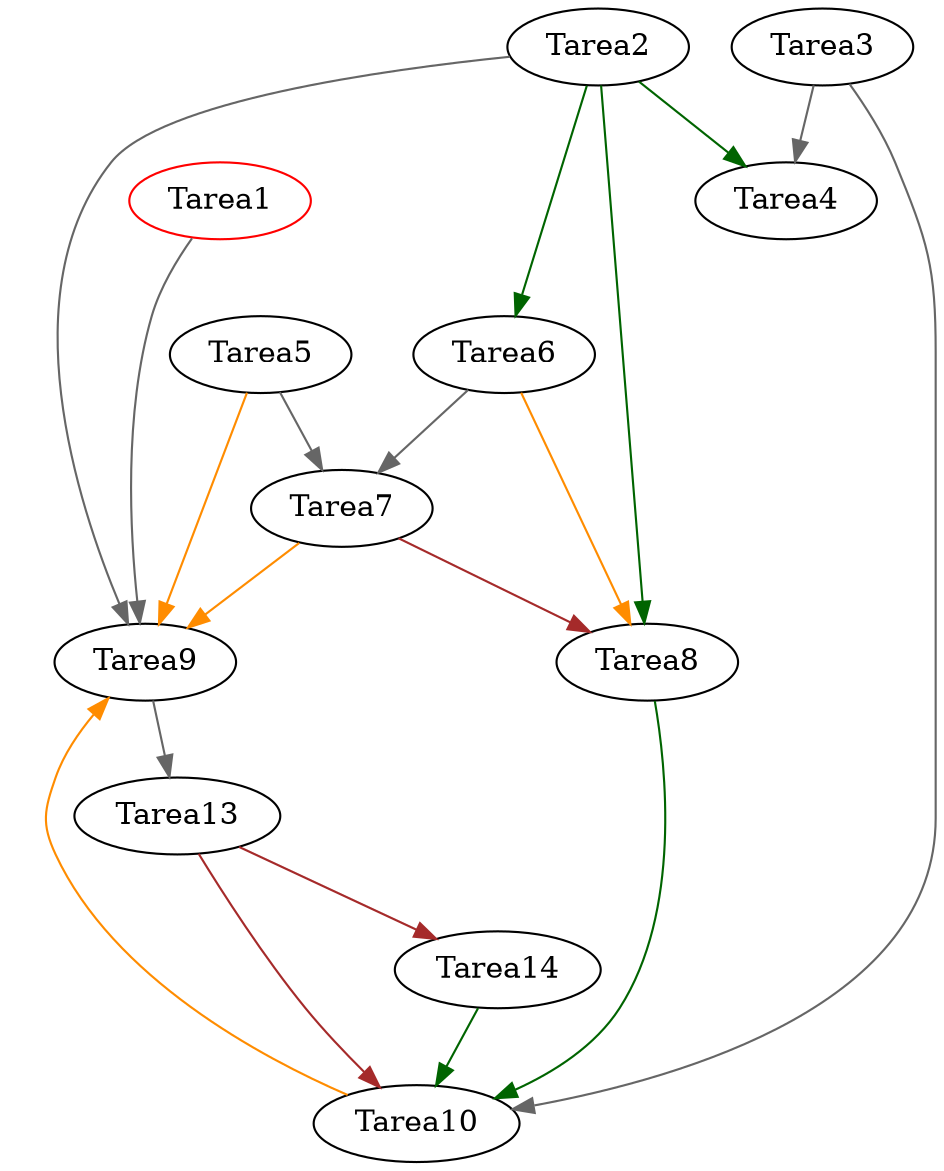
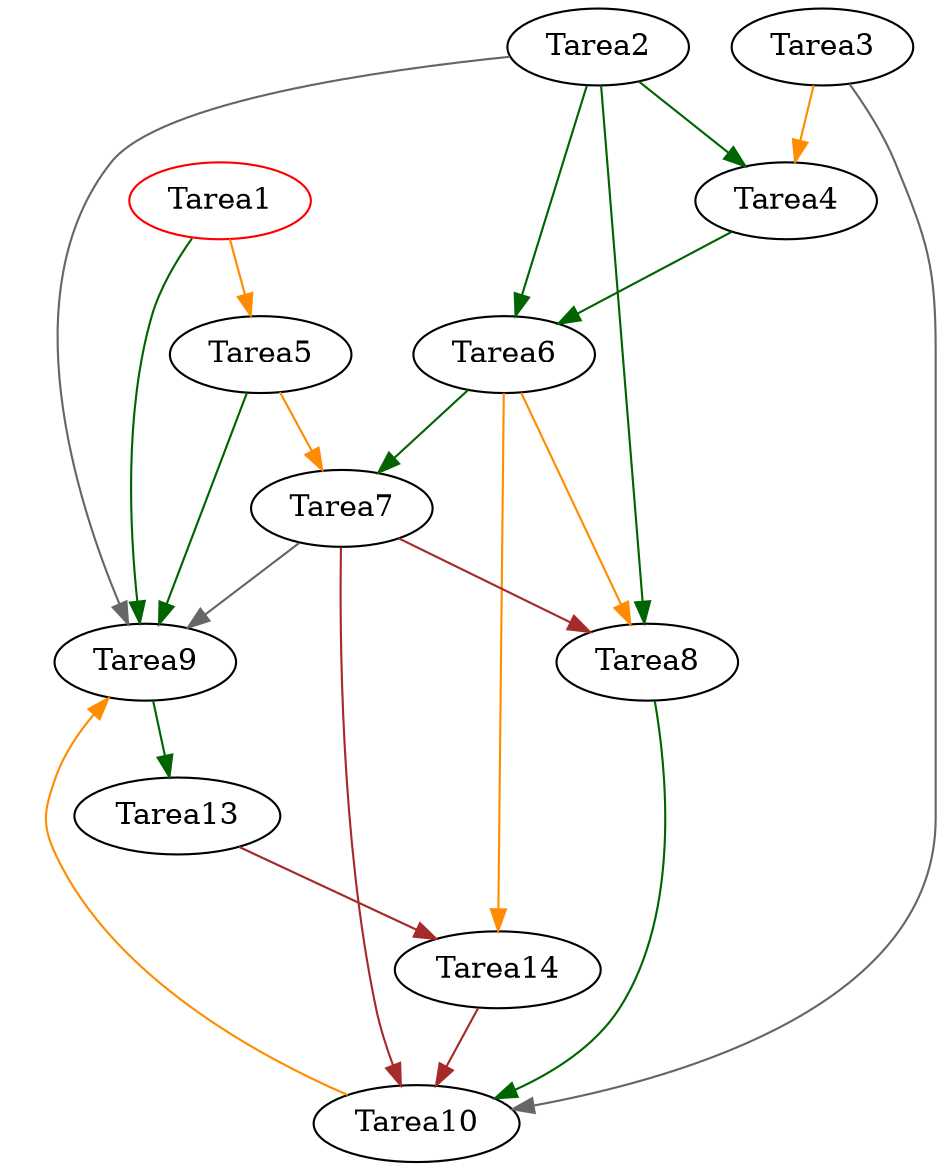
(807, 113) -> (807, 113)
none -> (237, 267)
none -> (655, 273)
(134, 414) -> (134, 414)
(296, 422) -> (296, 422)
(431, 424) -> (431, 424)
(207, 498) -> (207, 498)
(252, 579) -> (252, 579)
none -> (501, 651)
(159, 728) -> (159, 728)
(275, 968) -> (349, 808)
(462, 1037) -> (462, 1037)
